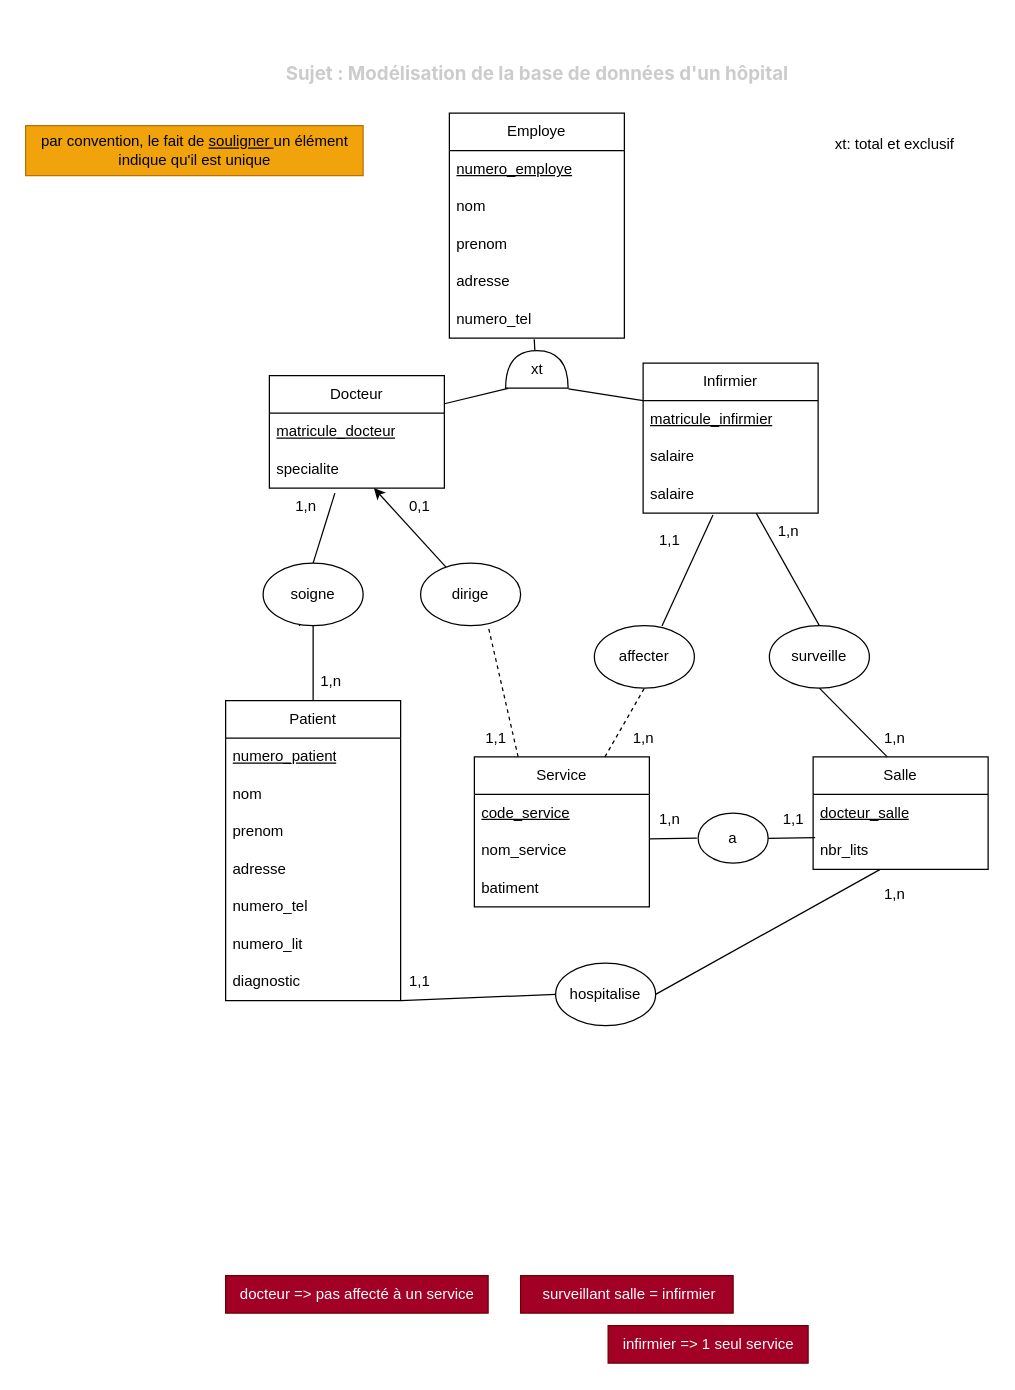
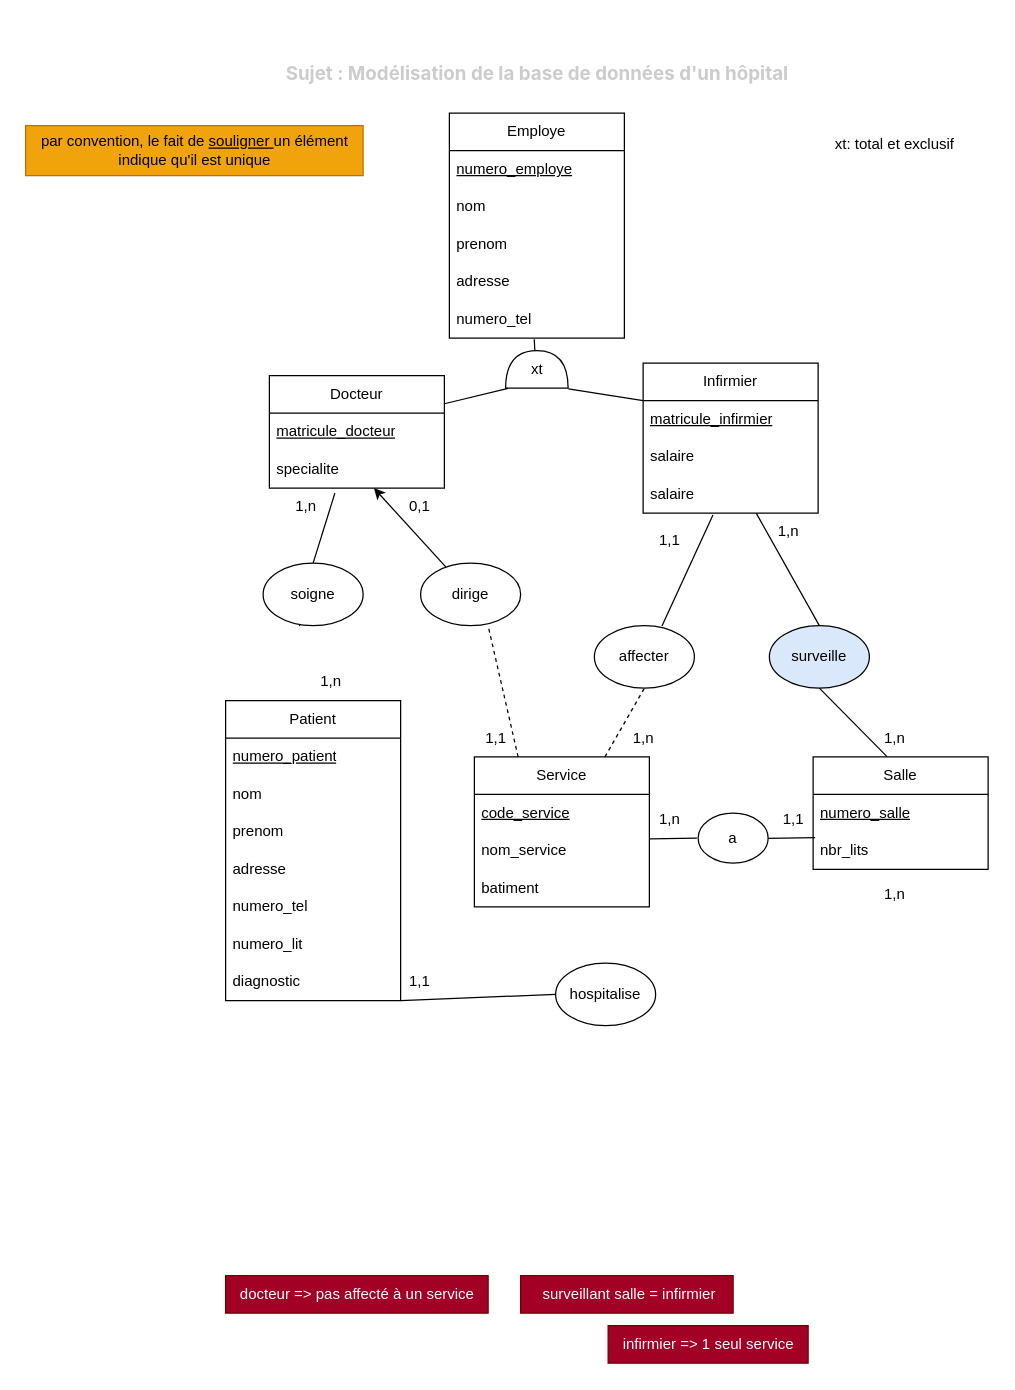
(819, 657) -> (819, 657)
(313, 664) -> none
(871, 813) -> (867, 813)
(766, 933) -> none
